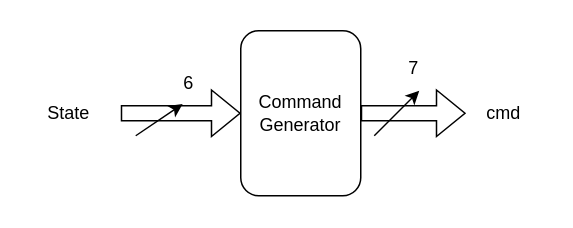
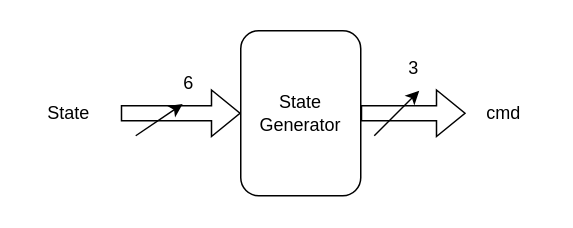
(414, 68) -> (414, 68)
(301, 113) -> (301, 113)
